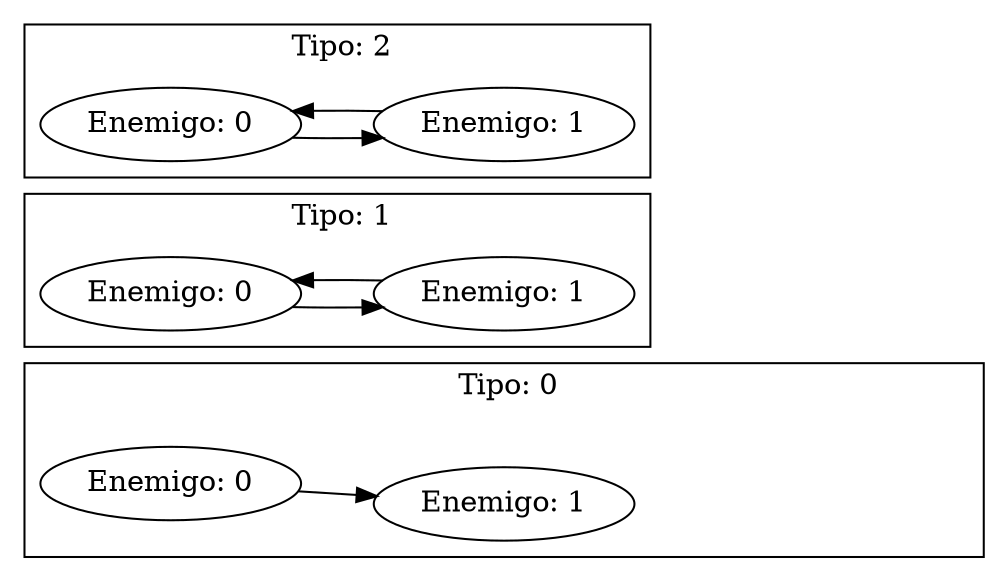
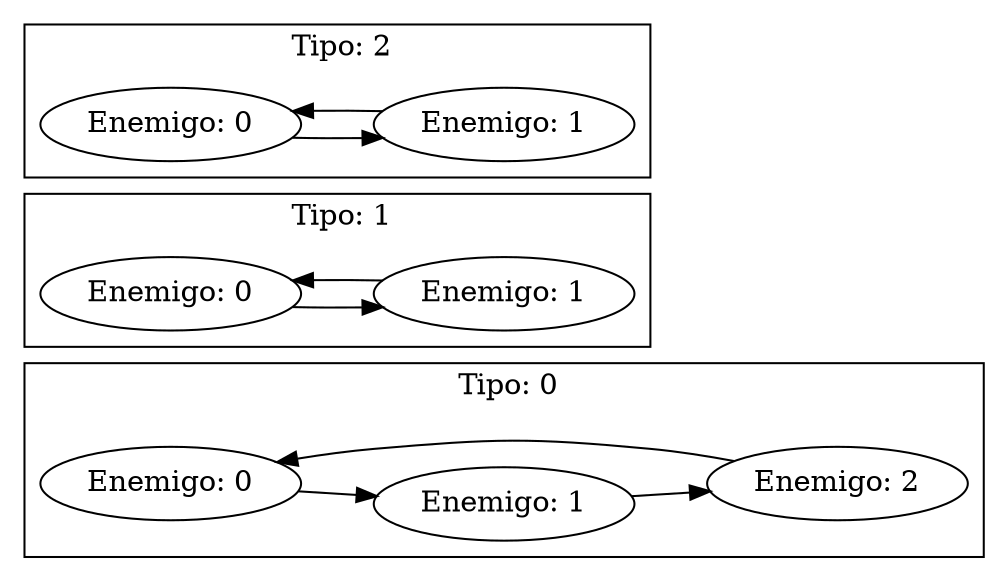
none -> (837, 484)
